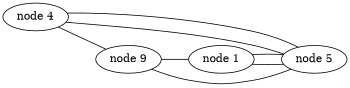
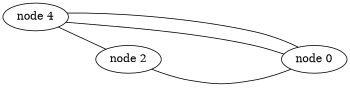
(129, 59) -> (129, 59)
(221, 59) -> none
(314, 59) -> (314, 59)
